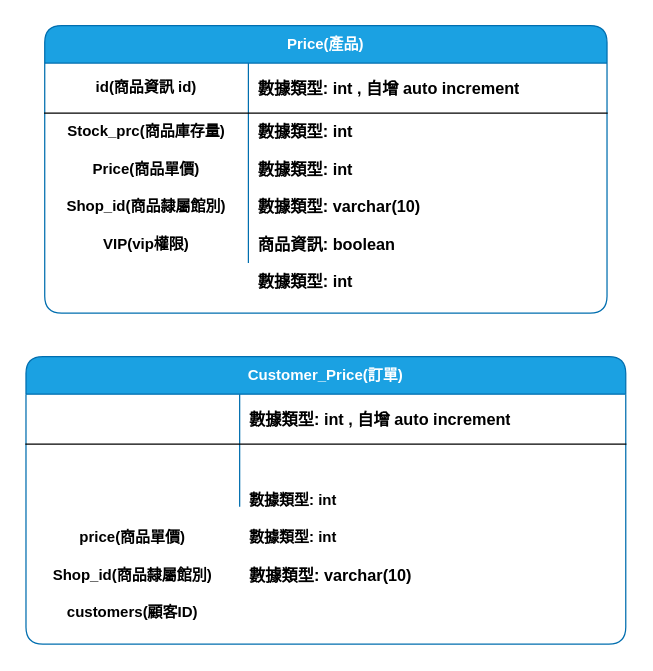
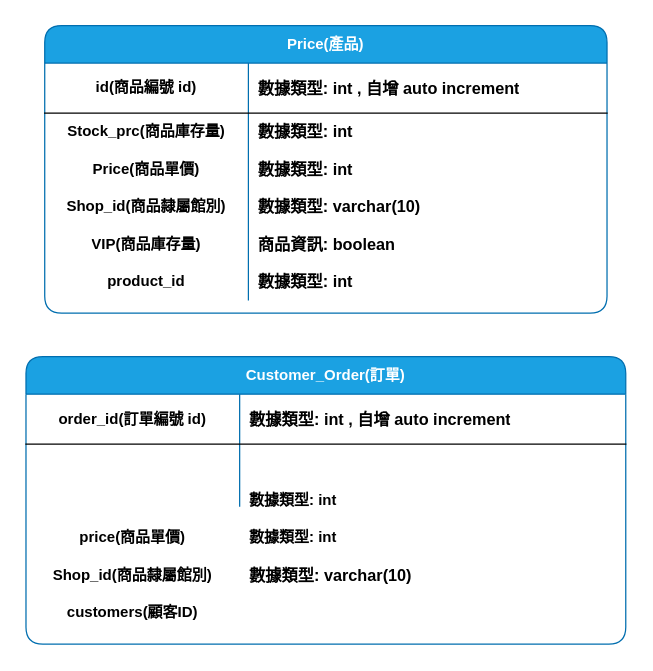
(146, 88) -> (146, 88)
(146, 244) -> (146, 244)
none -> (146, 282)
(326, 376) -> (326, 376)
none -> (133, 419)
